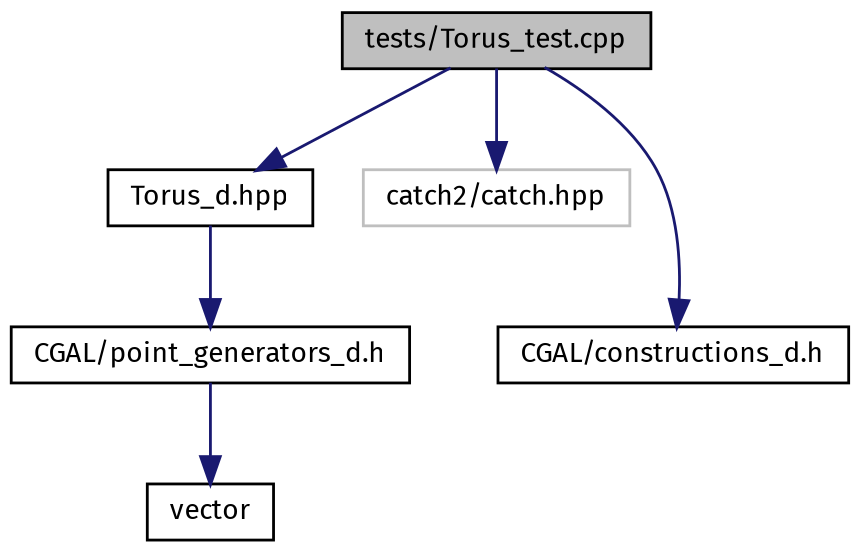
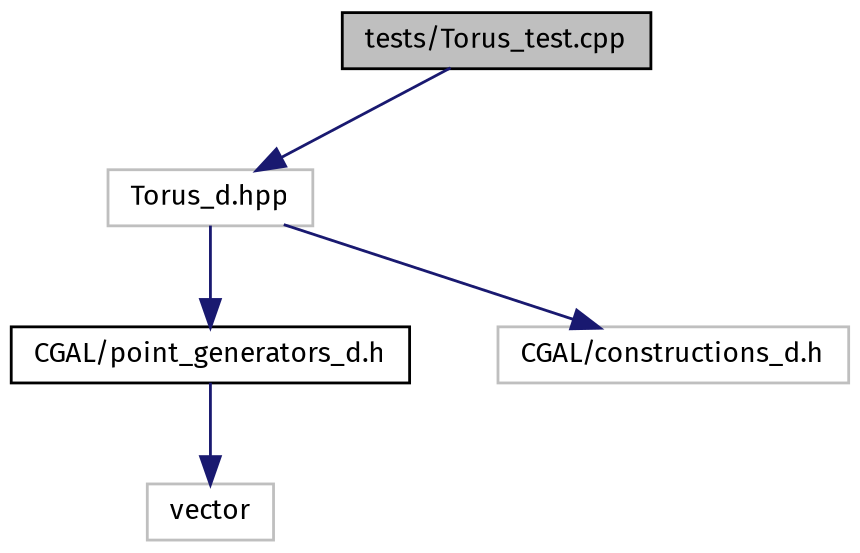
(651, 161) -> (429, 272)
(210, 198) -> (210, 198)
(497, 198) -> none
(673, 355) -> (673, 355)
(210, 512) -> (210, 512)
